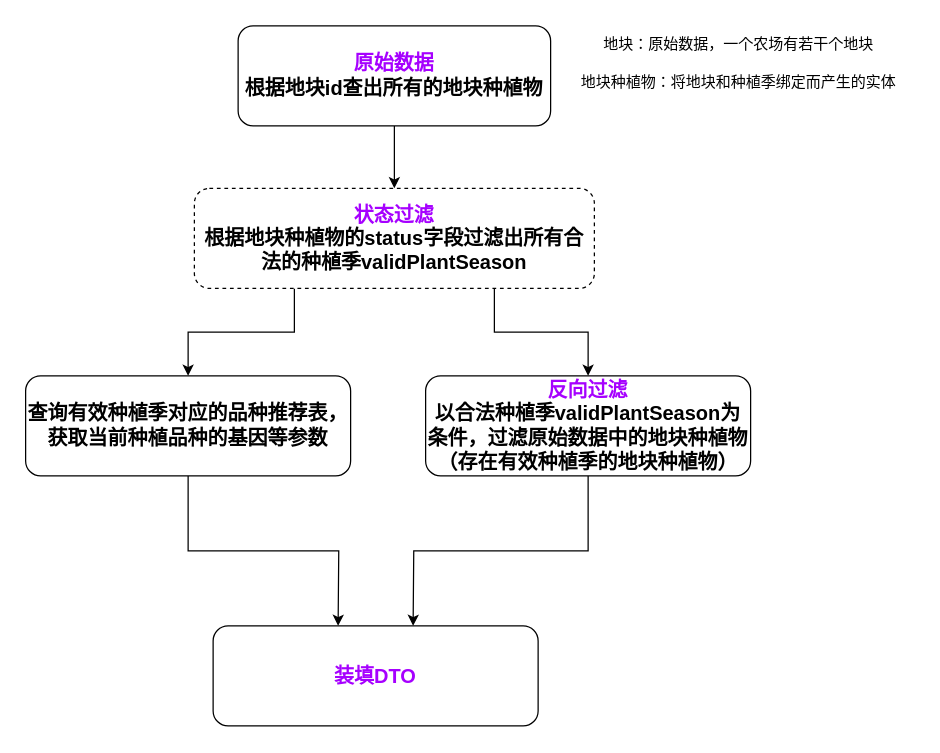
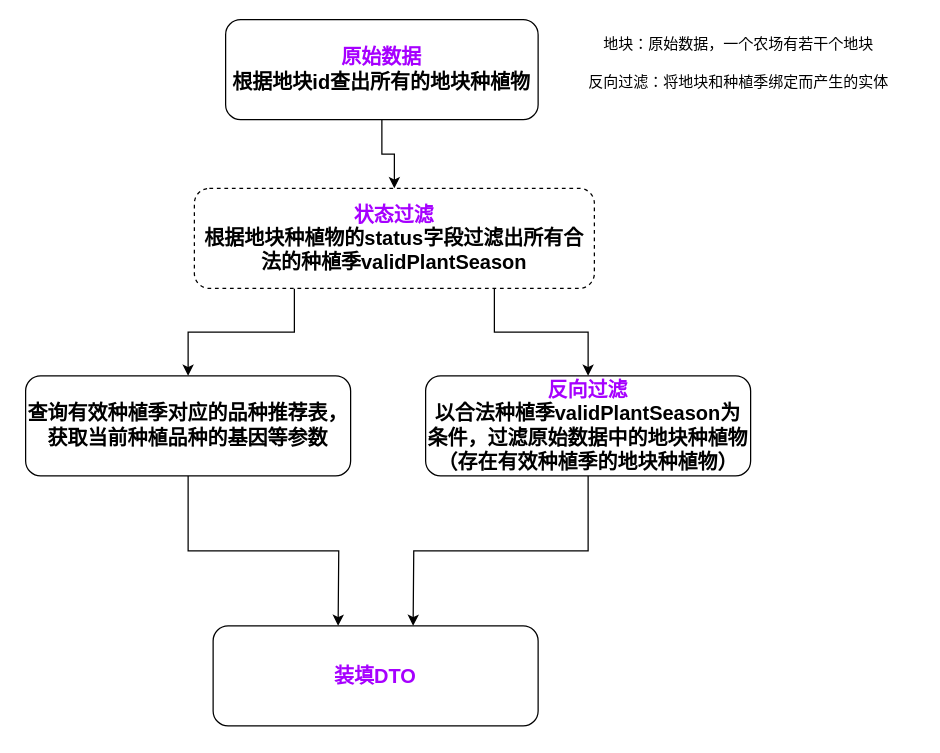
(394, 76) -> (382, 69)
(739, 82) -> (739, 82)
